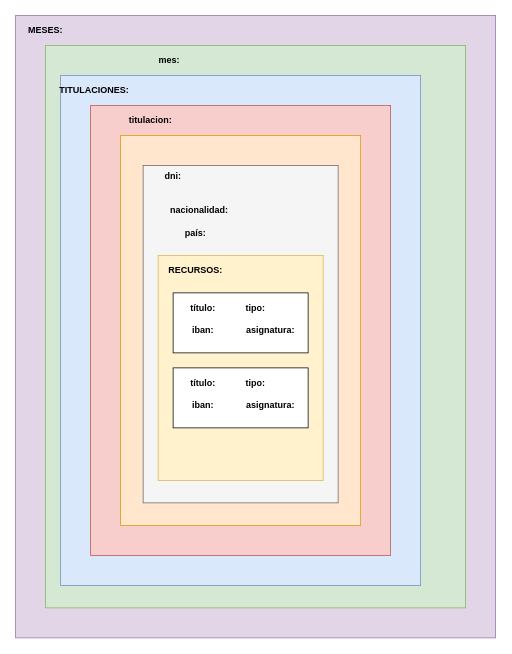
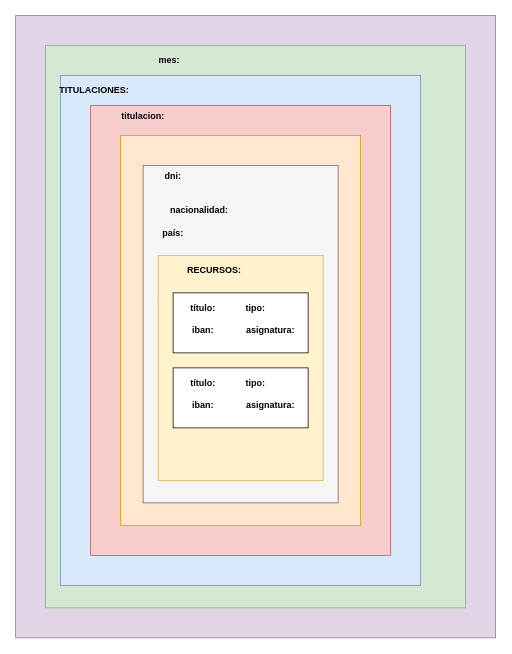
(45, 30) -> none
(150, 120) -> (143, 117)
(195, 233) -> (173, 233)
(195, 270) -> (214, 270)
